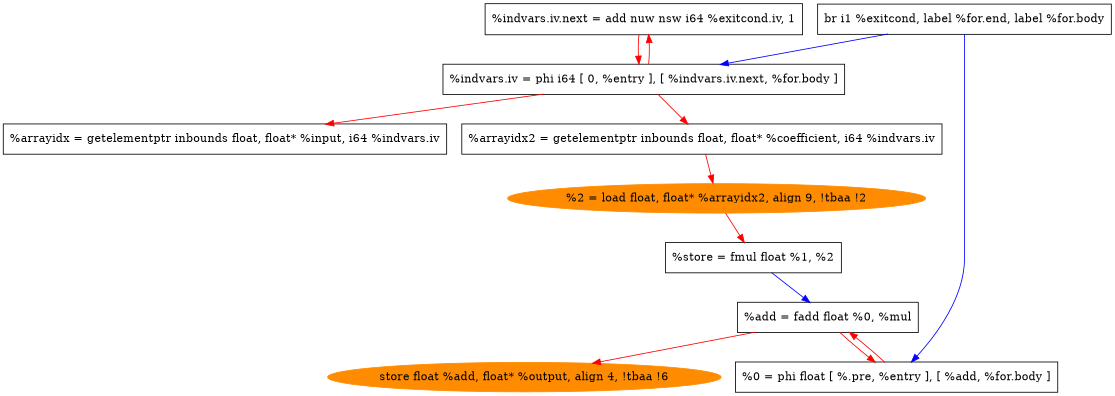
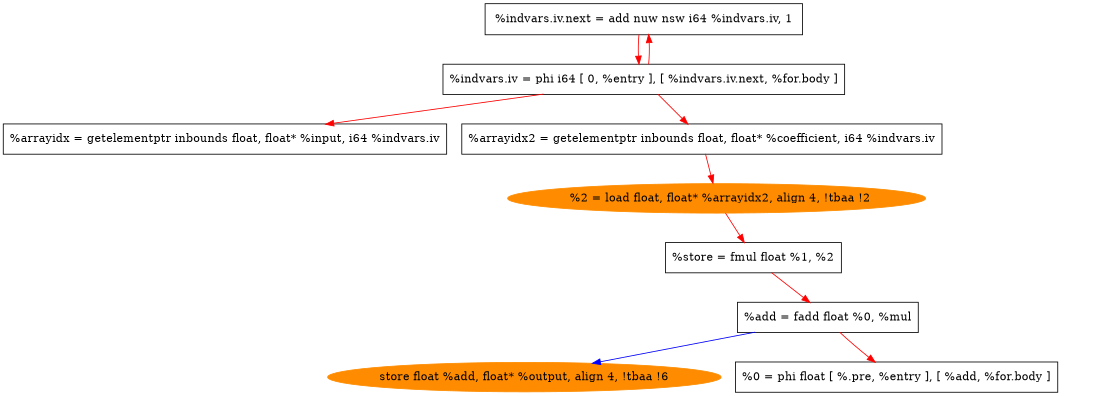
(644, 19) -> (644, 19)
(964, 19) -> none
(717, 198) -> (717, 198)
(787, 285) -> (787, 285)
(678, 347) -> (678, 347)
(871, 350) -> none
